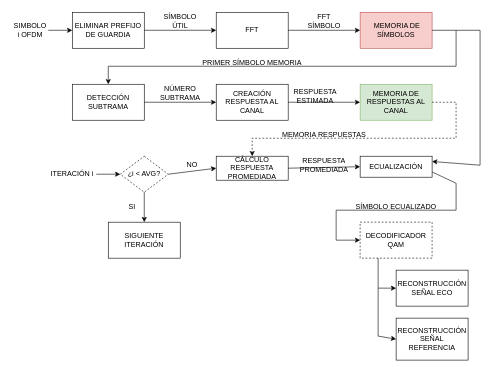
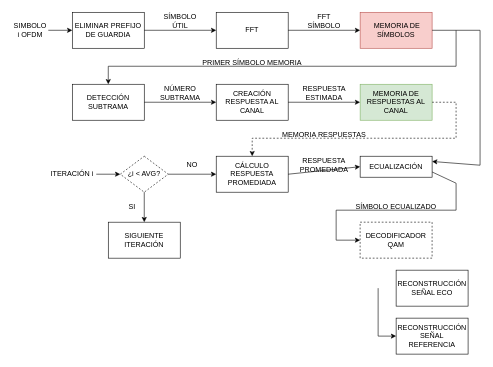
(315, 96) -> (324, 93)
(252, 168) -> (252, 174)
(390, 288) -> none
(432, 339) -> (432, 336)
